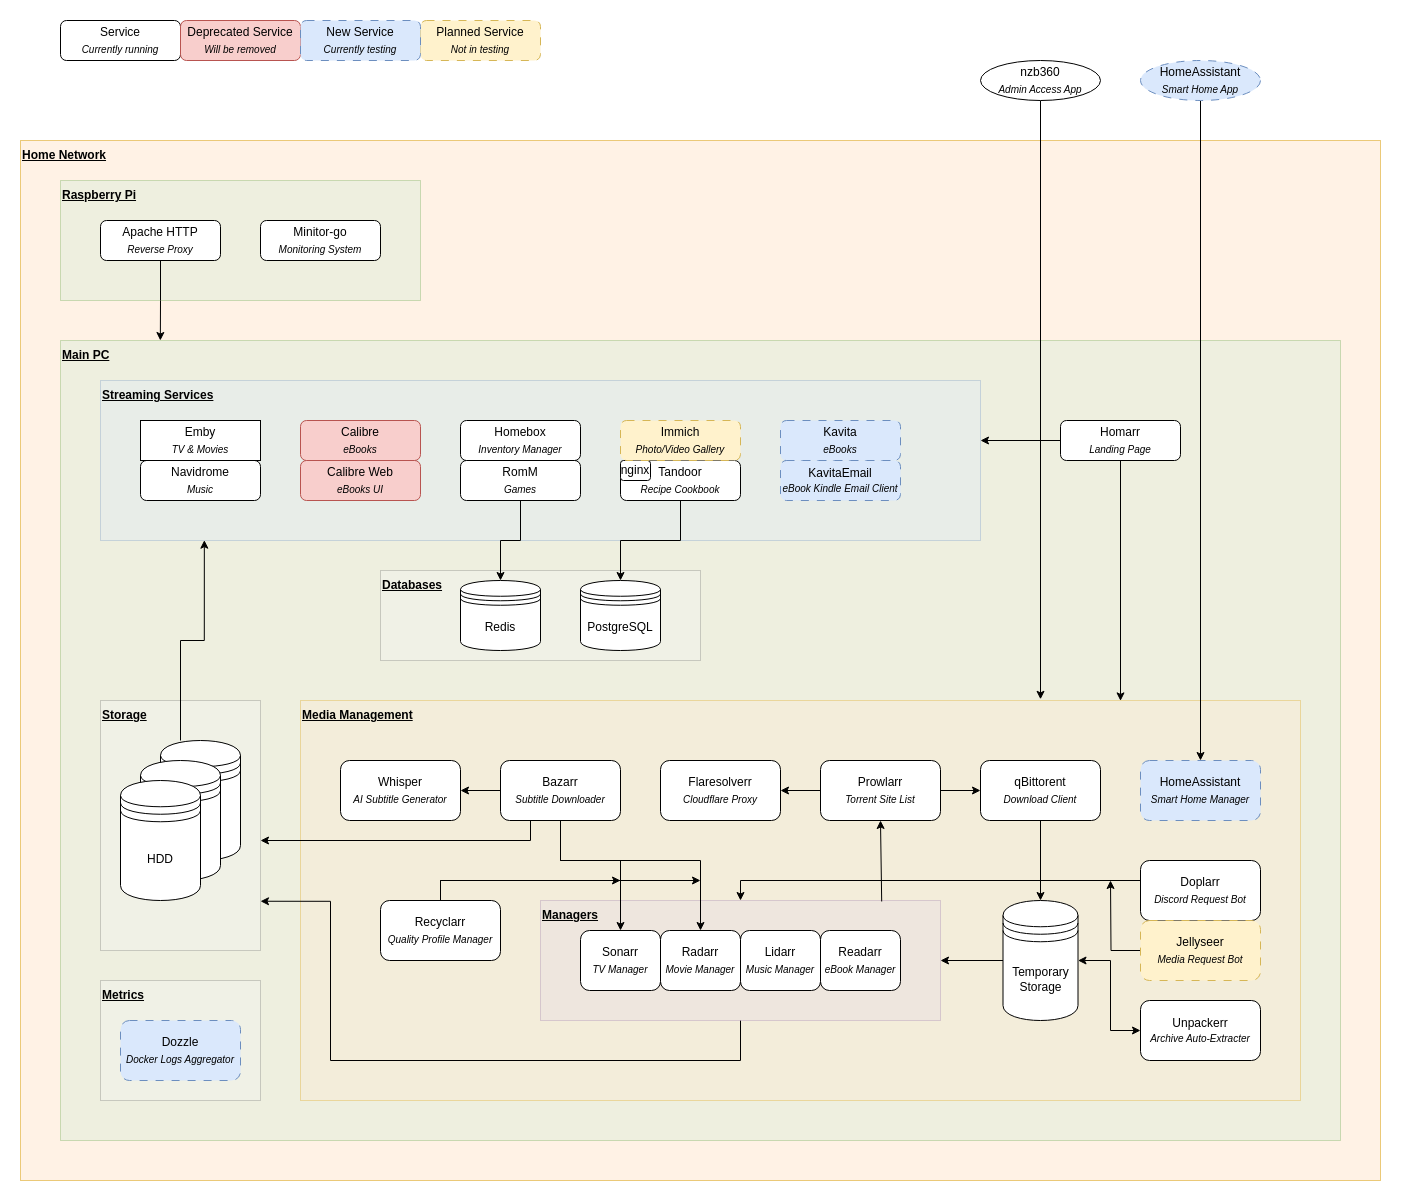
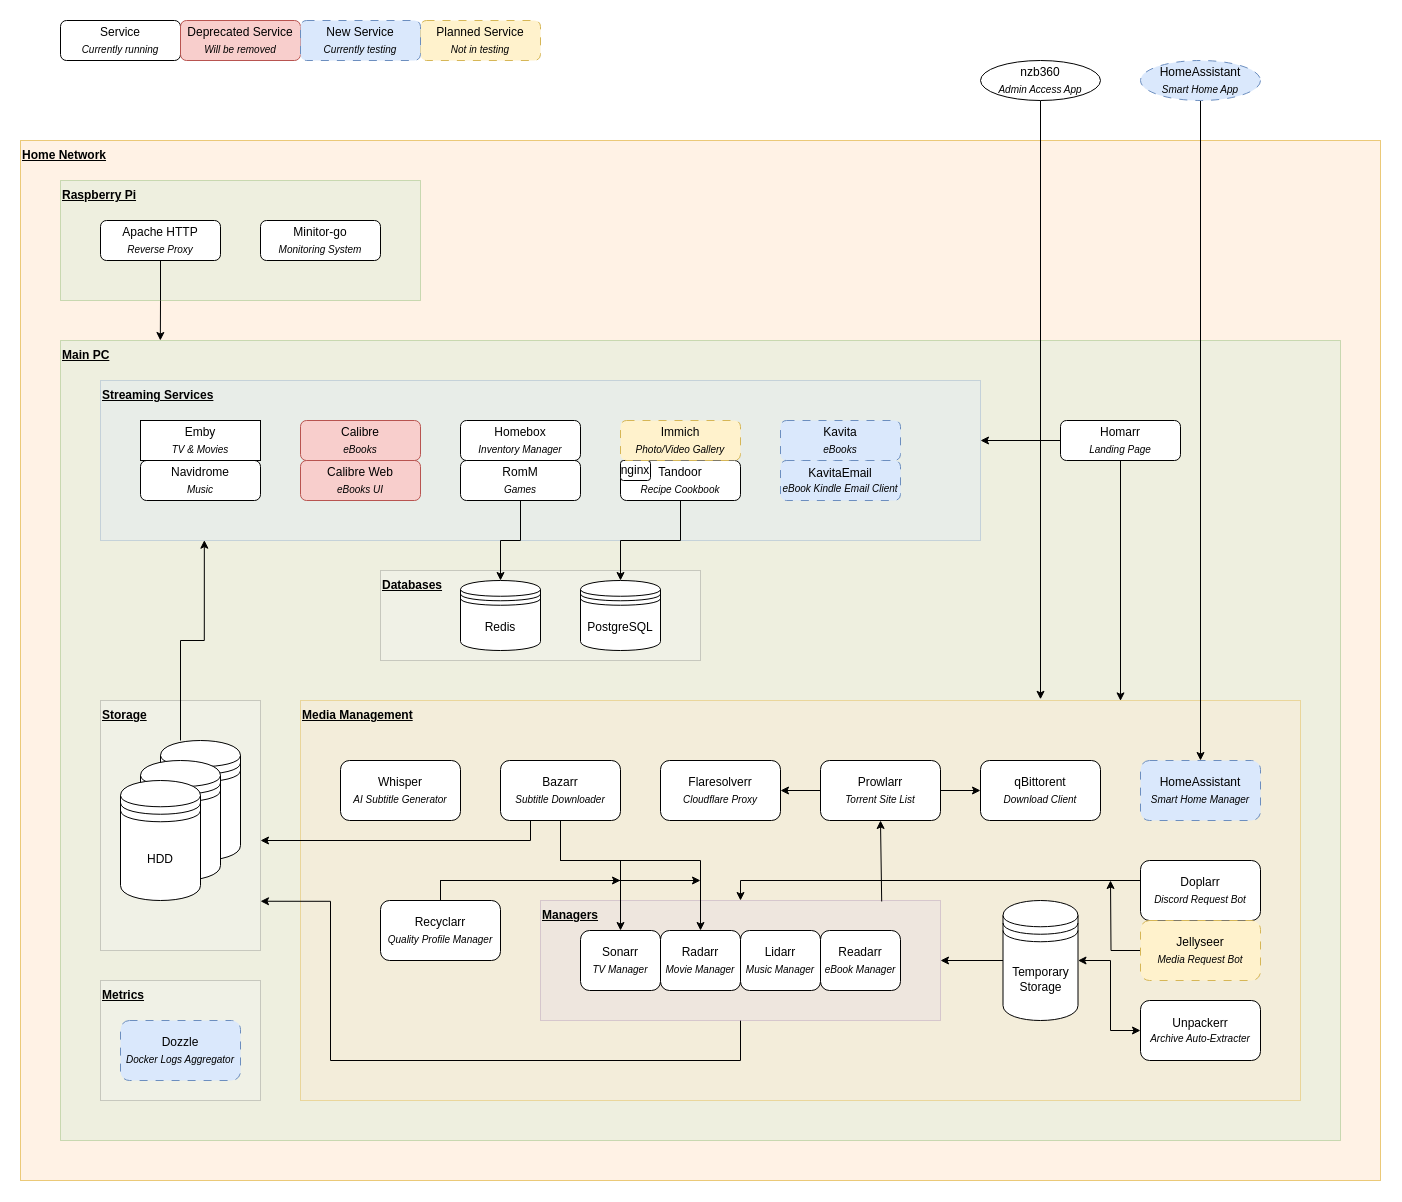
(484, 791) -> none
(1041, 857) -> none
